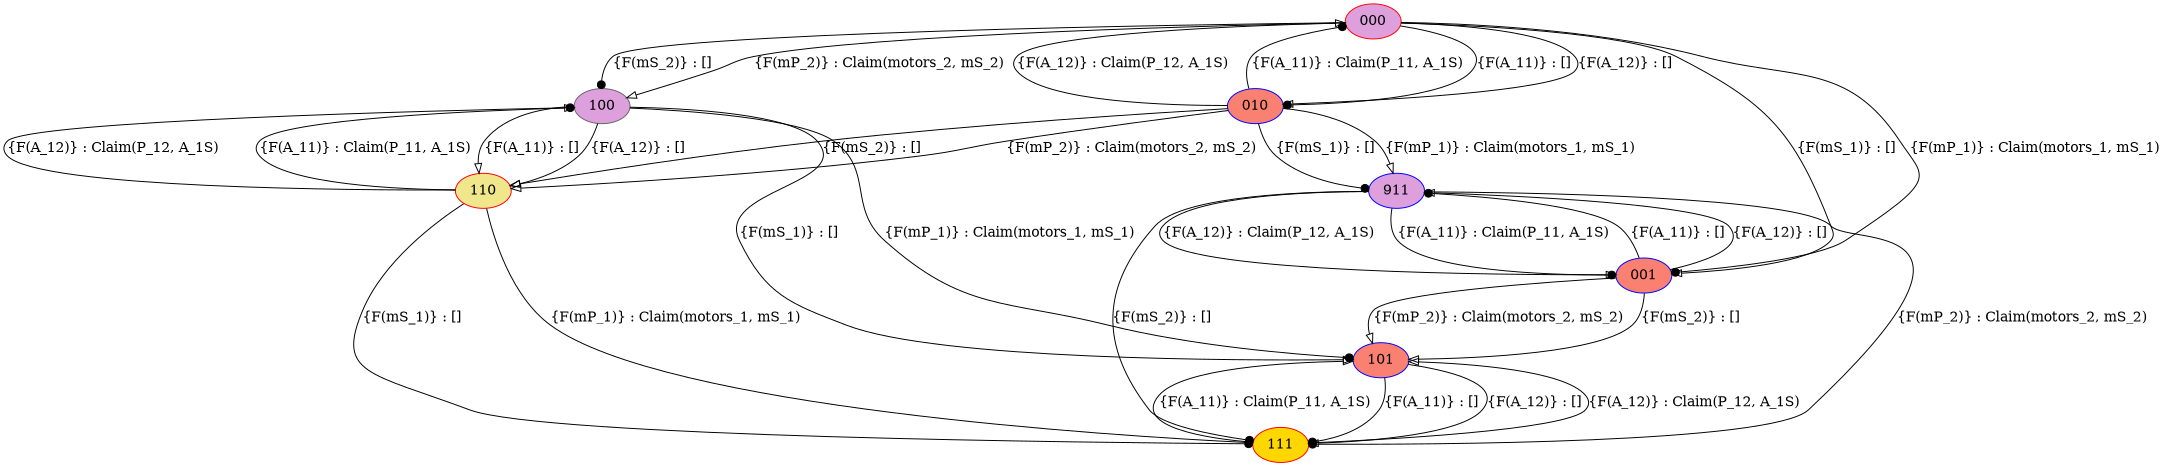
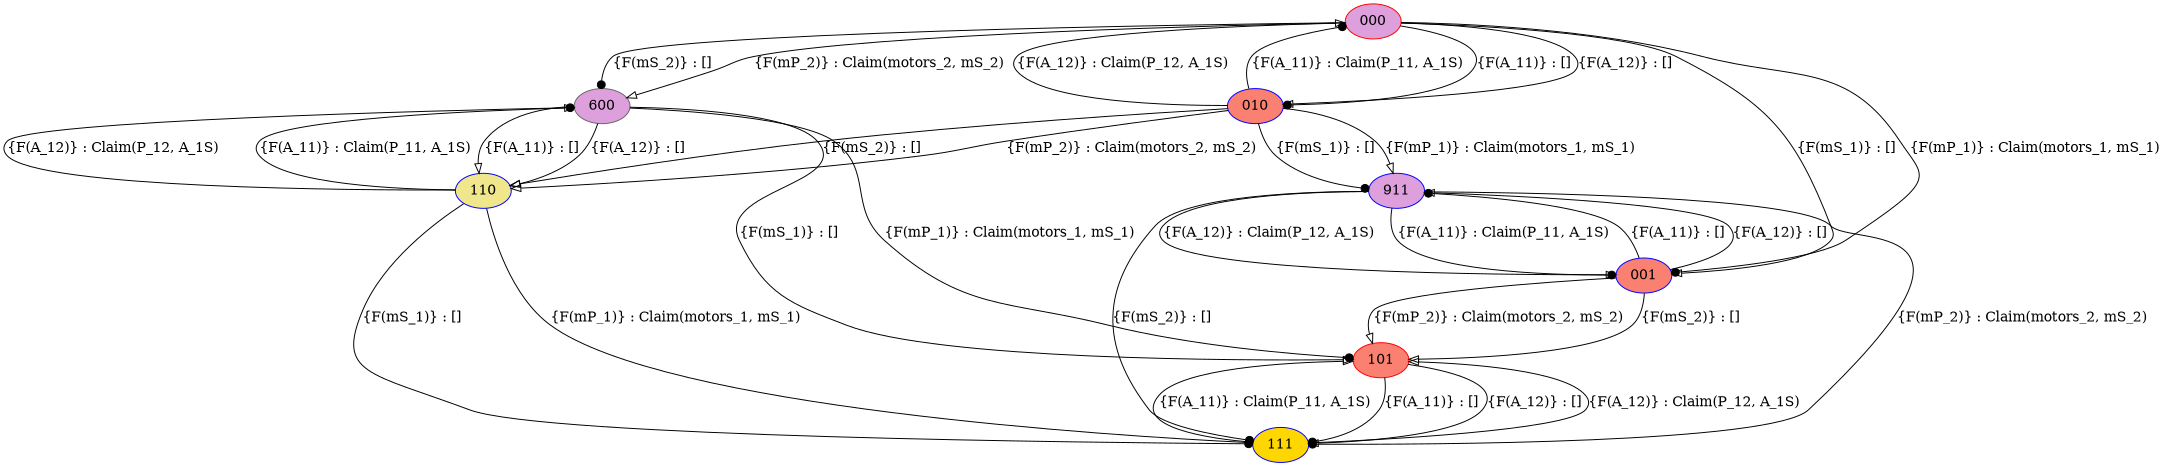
(602, 106) -> (602, 106)
(483, 191) -> (483, 191)
(1381, 360) -> (1381, 360)
(1281, 445) -> (1281, 445)
